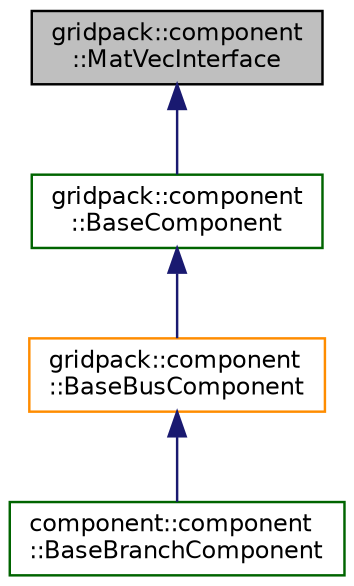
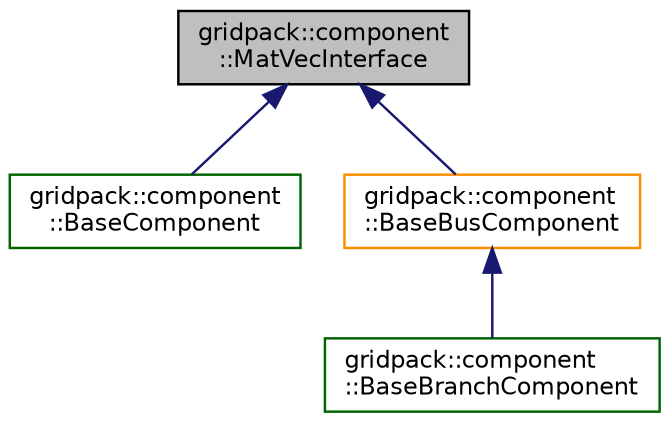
(177, 306) -> (417, 138)
(177, 539) -> (492, 375)
